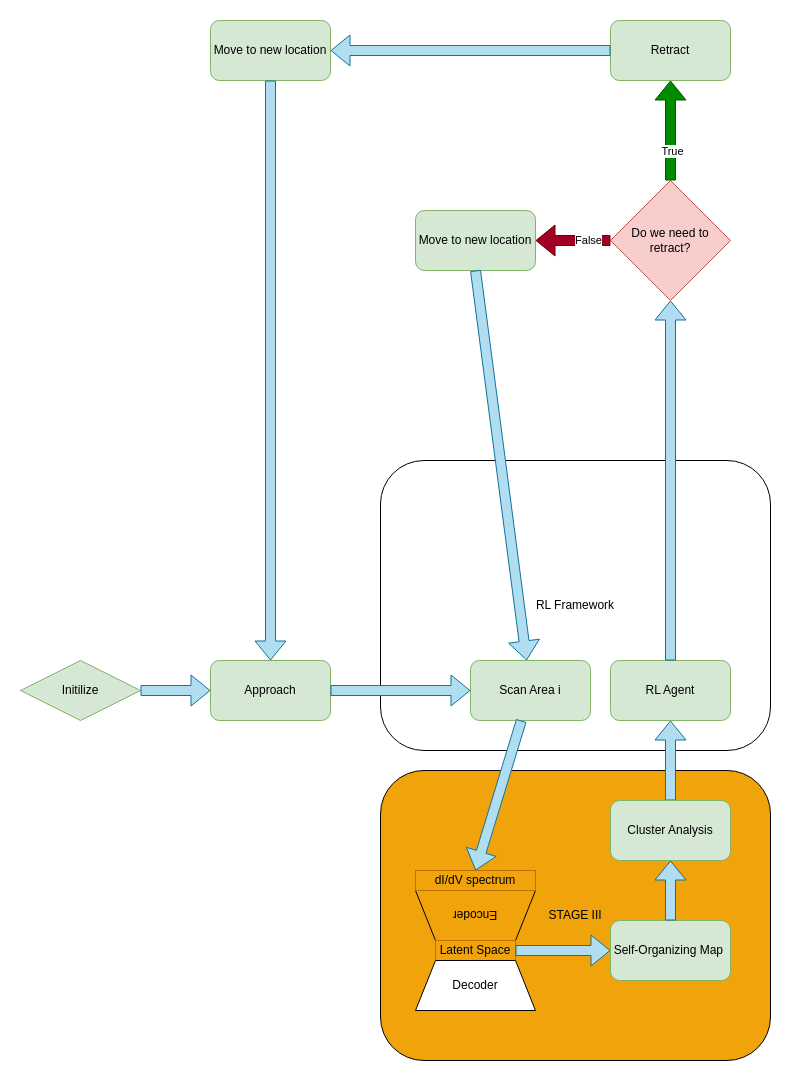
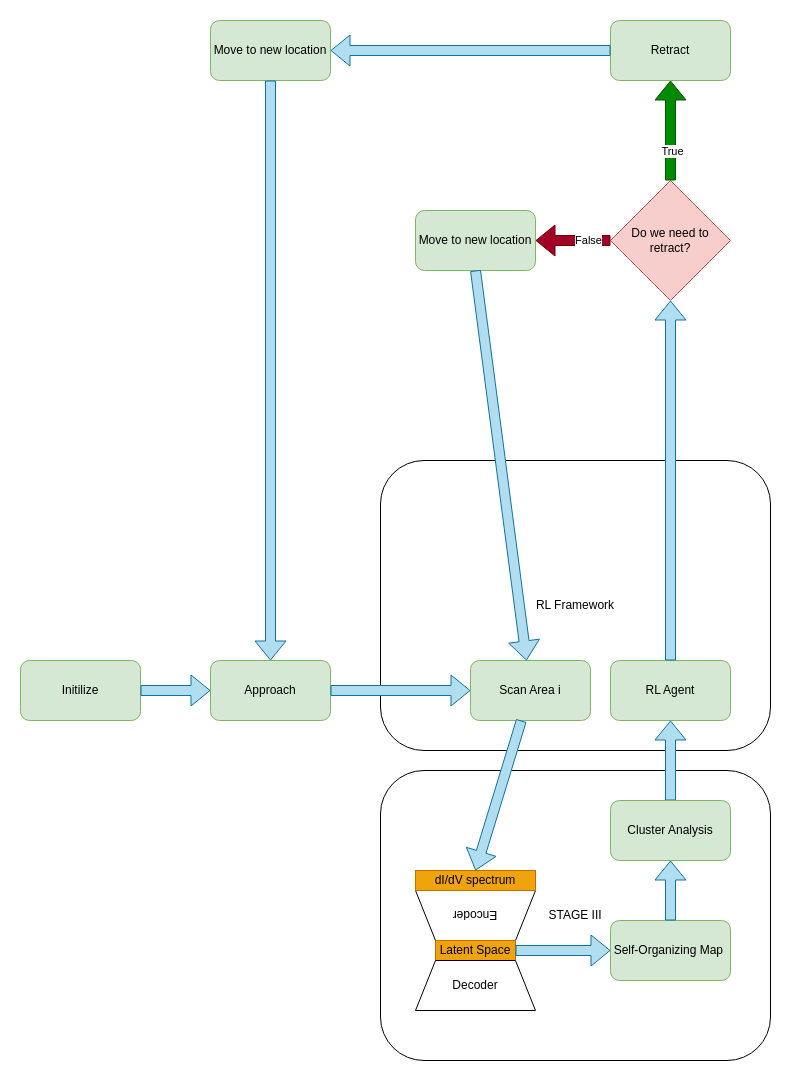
(81, 691) -> (81, 691)
(576, 916) -> (576, 916)
